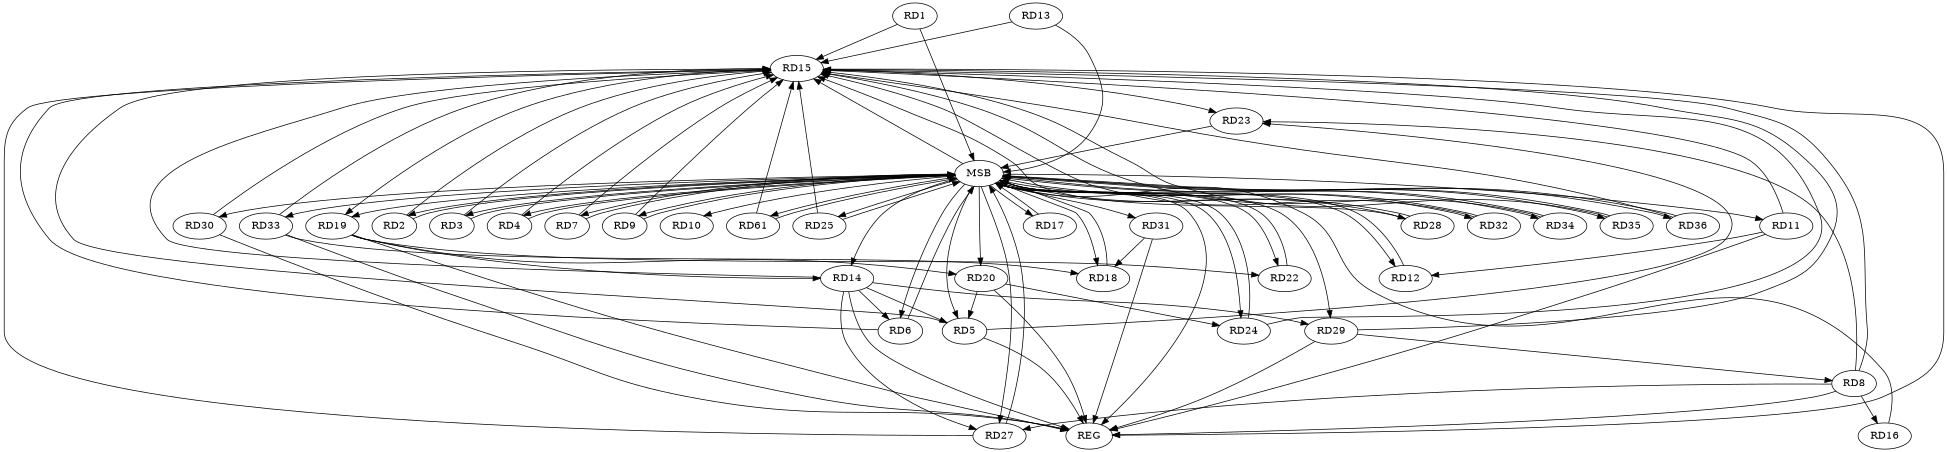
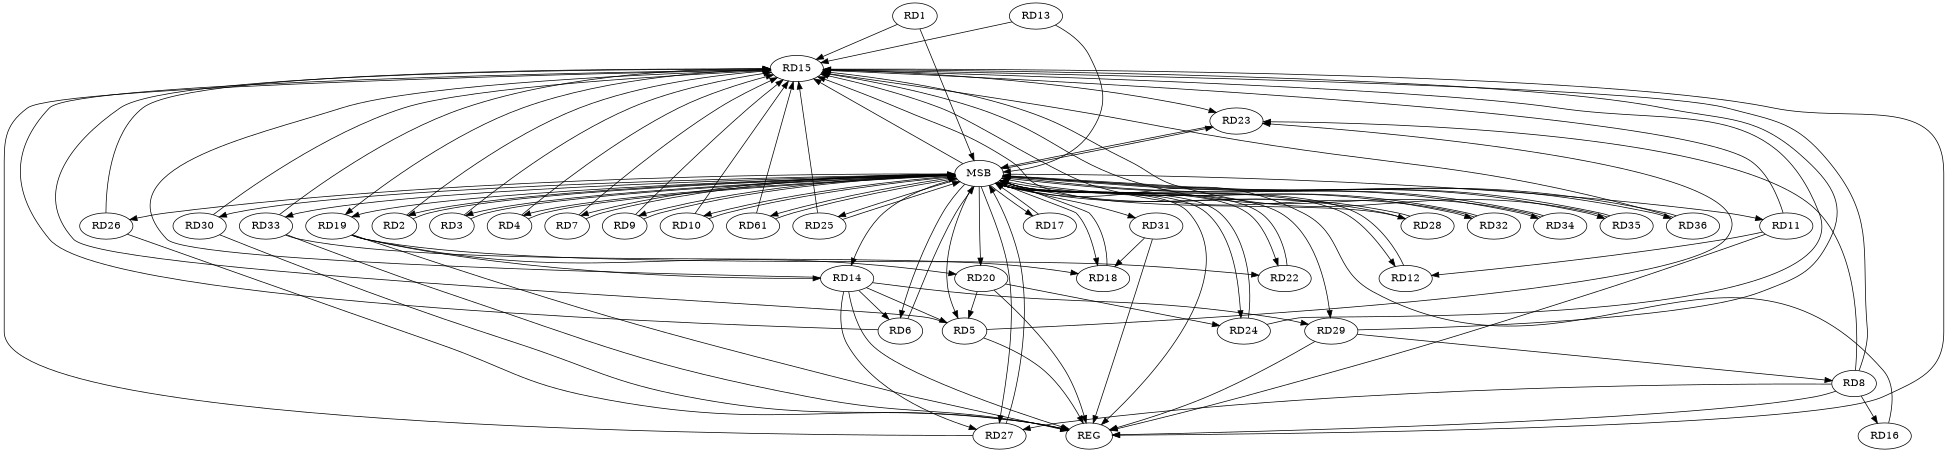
none -> (1104, 149)
none -> (740, 150)
none -> (827, 193)
none -> (106, 226)
